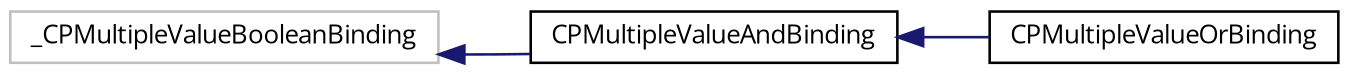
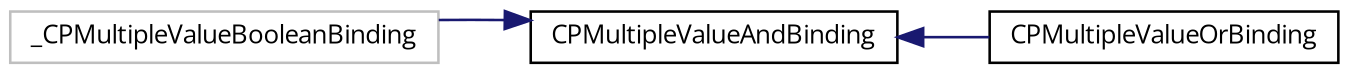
(498, 54) -> (471, 20)
